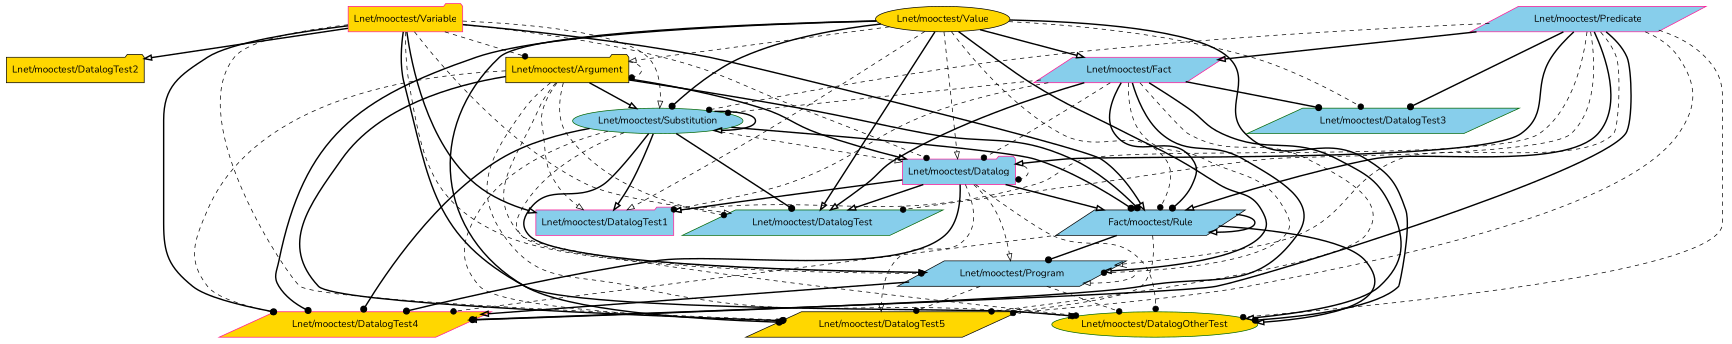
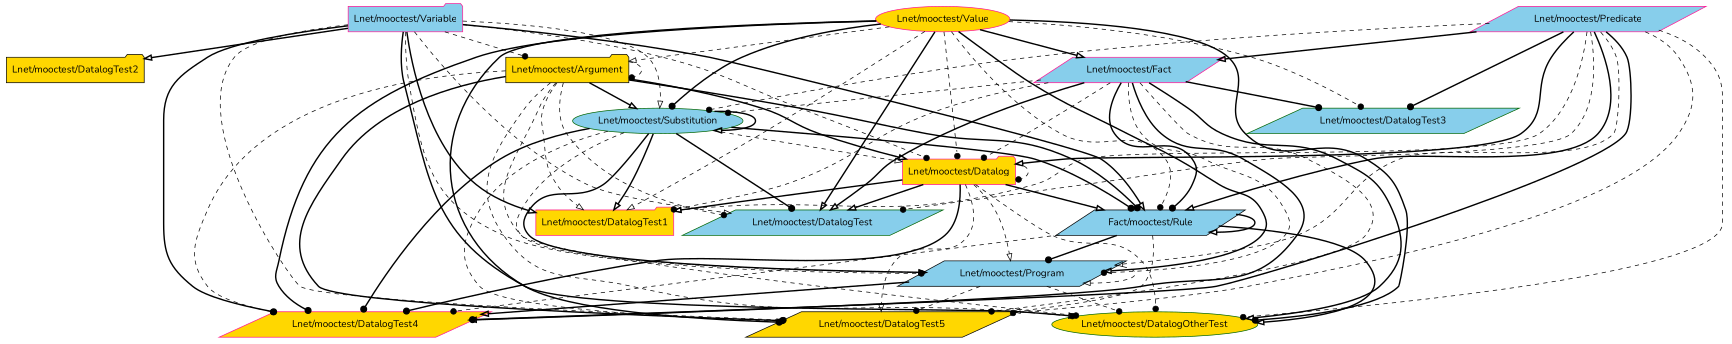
(405, 19) -> (405, 19)
(943, 19) -> (943, 19)
(951, 95) -> (951, 95)
(959, 172) -> (959, 172)
(605, 223) -> (605, 223)
